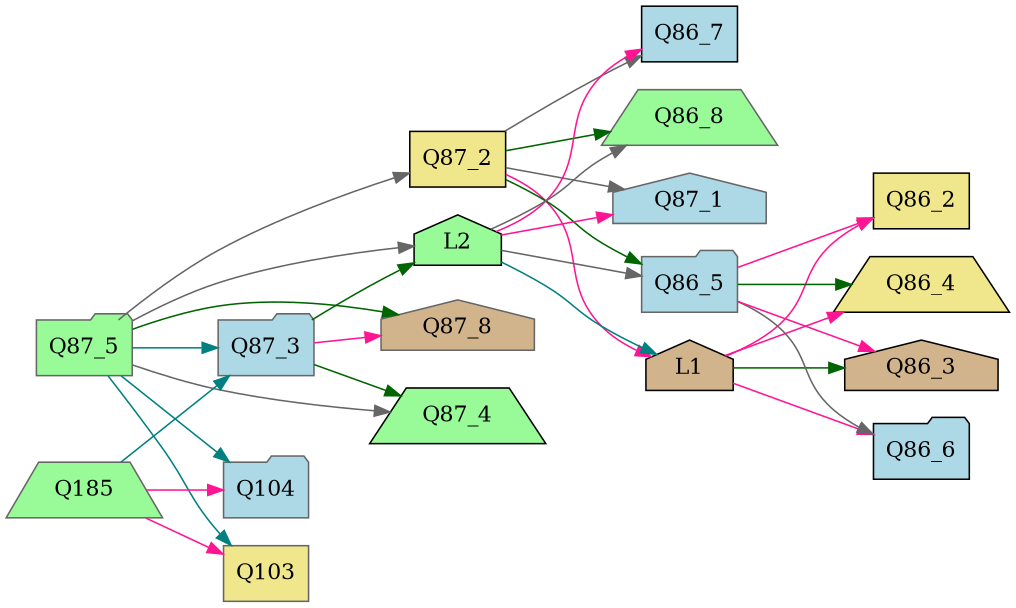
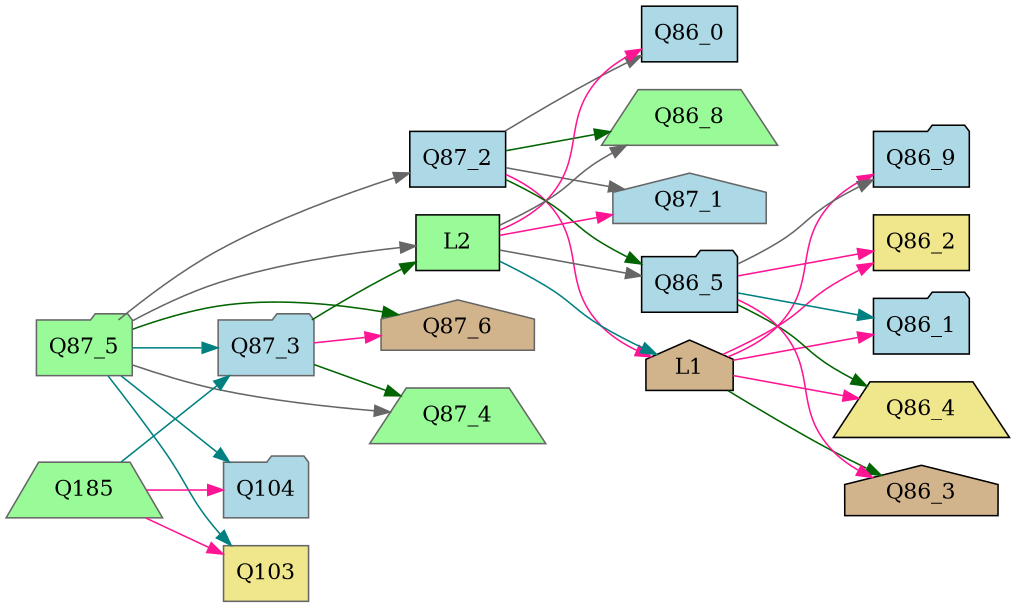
(690, 34) -> (690, 34)
(458, 159) -> (458, 159)
(458, 243) -> (458, 243)
(690, 284) -> (690, 284)
none -> (921, 326)
(458, 328) -> (458, 328)
(458, 416) -> (458, 416)
(921, 451) -> (921, 159)
